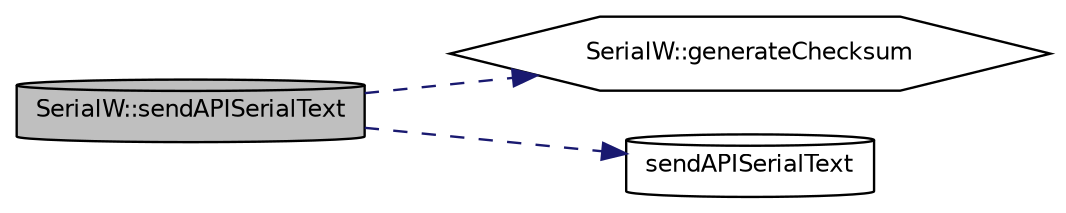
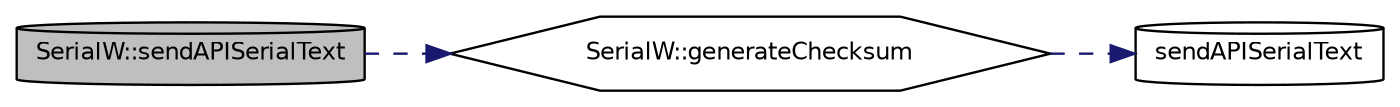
(483, 140) -> (1080, 54)
